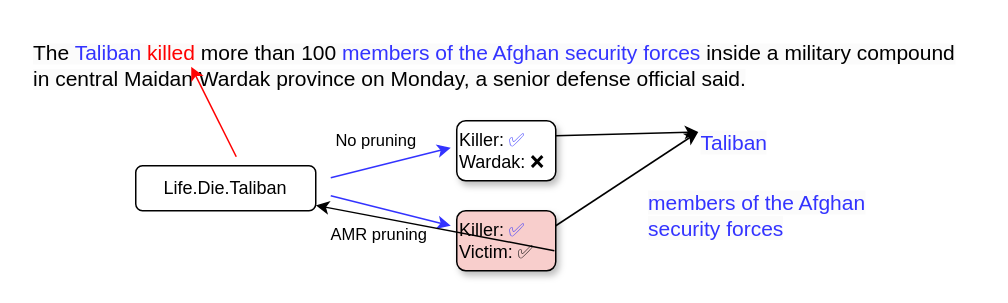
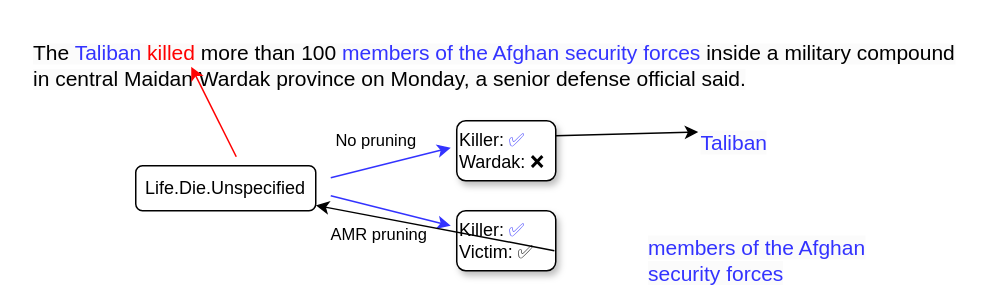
(623, 182) -> none
(226, 188) -> (226, 188)
(790, 207) -> (790, 252)
(506, 241) -> (506, 241)
